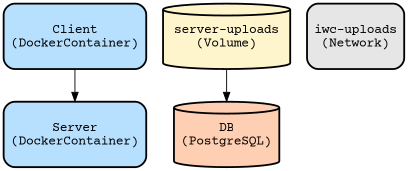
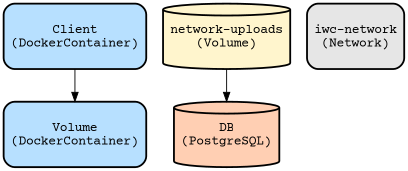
(227, 36) -> (227, 36)
(356, 36) -> (356, 36)
(75, 134) -> (75, 134)
